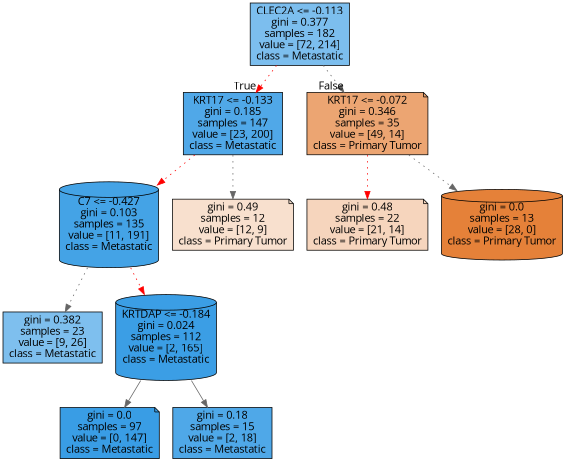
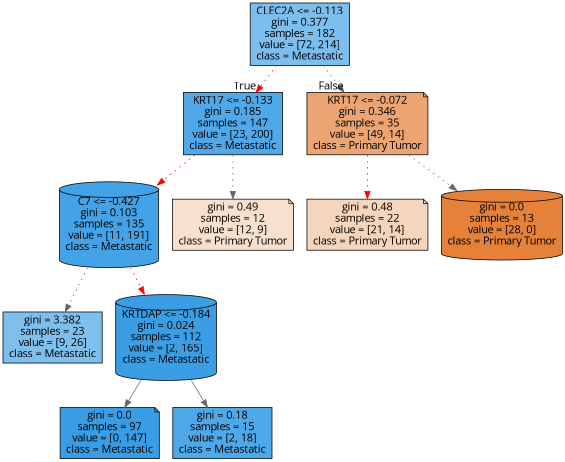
(53, 338) -> (53, 338)
